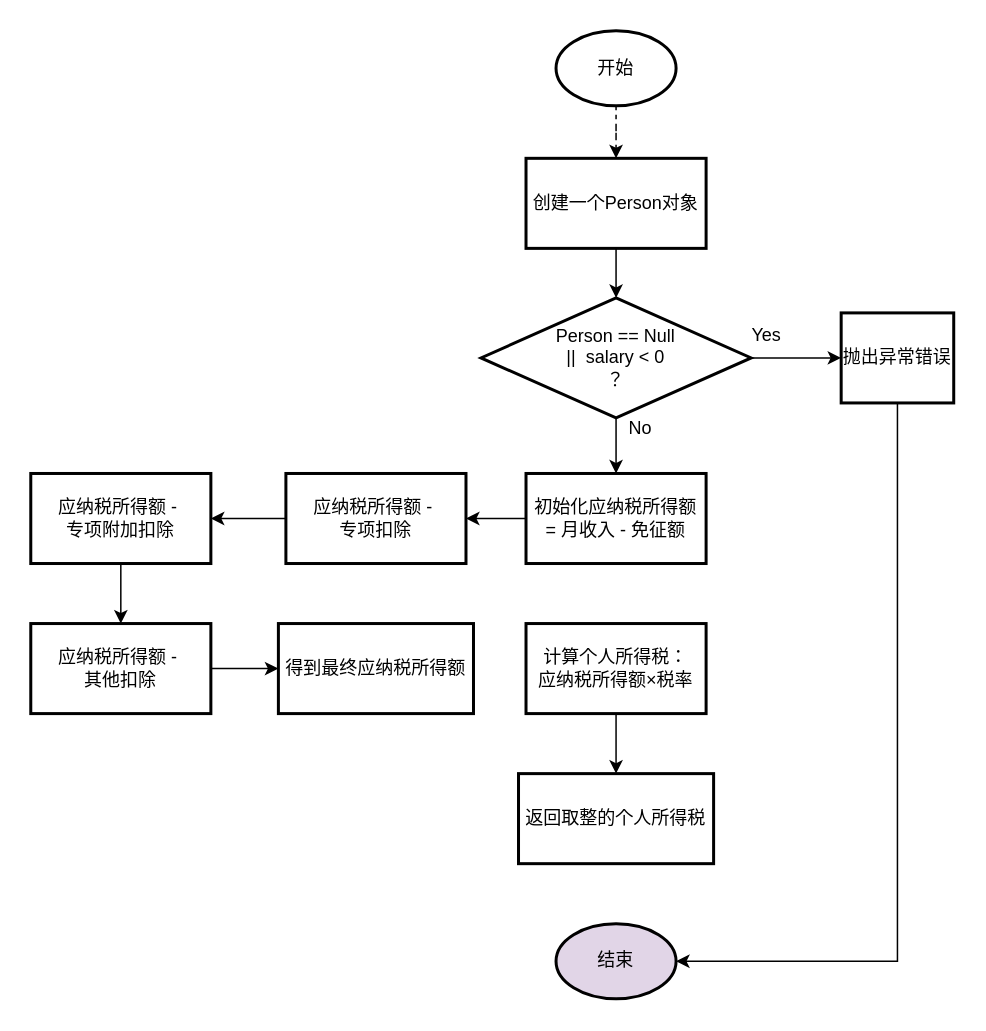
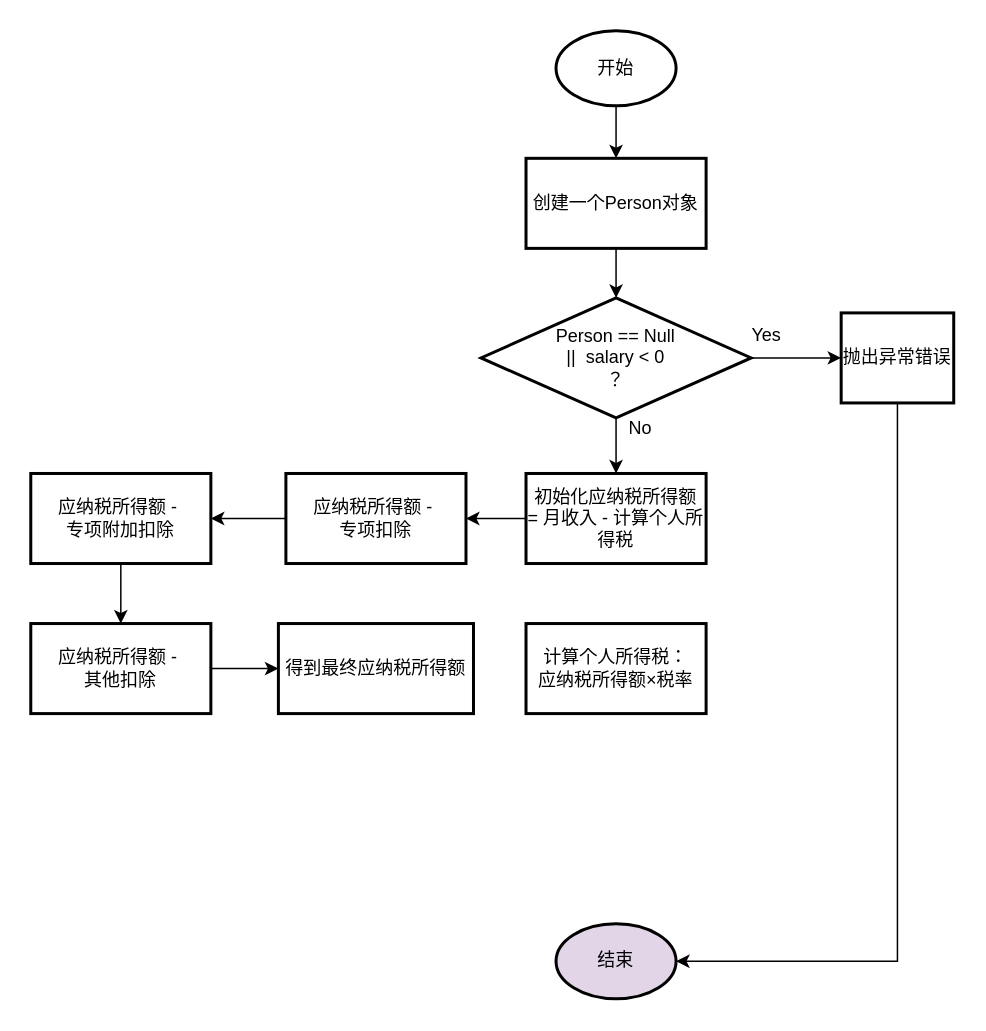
(616, 134) -> (616, 134)
(616, 518) -> (616, 518)
(616, 738) -> none
(616, 818) -> none
